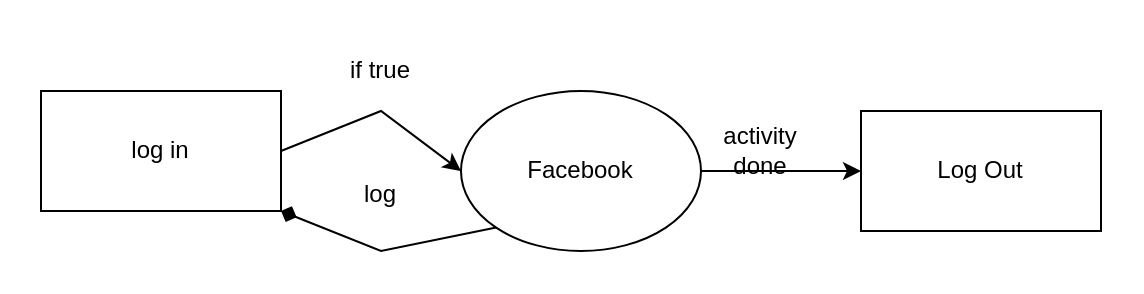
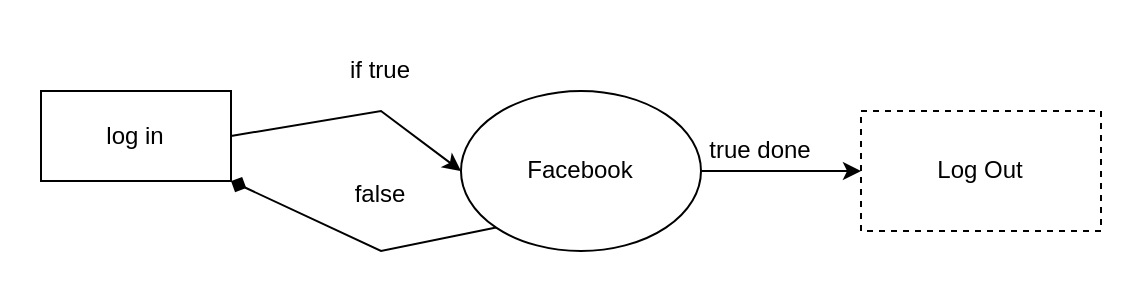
(161, 151) -> (136, 136)
(761, 151) -> (761, 151)
(981, 171) -> (981, 171)
(381, 195) -> (381, 195)
